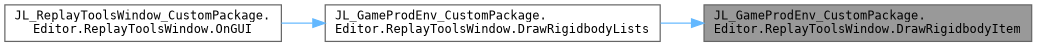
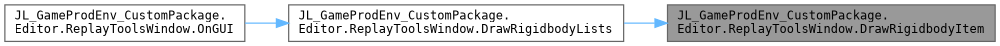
(143, 23) -> (125, 23)
